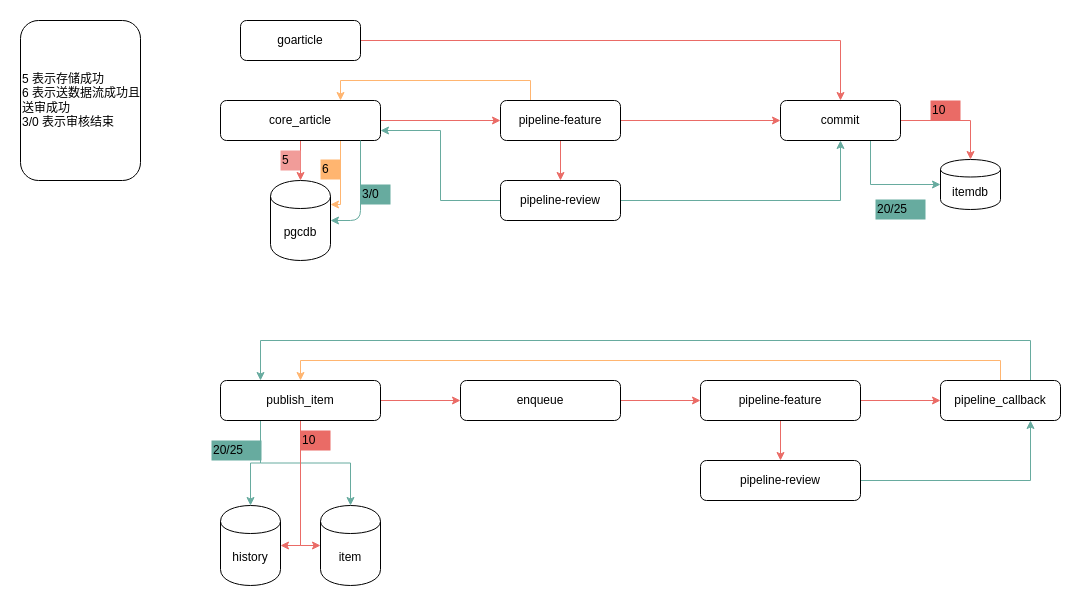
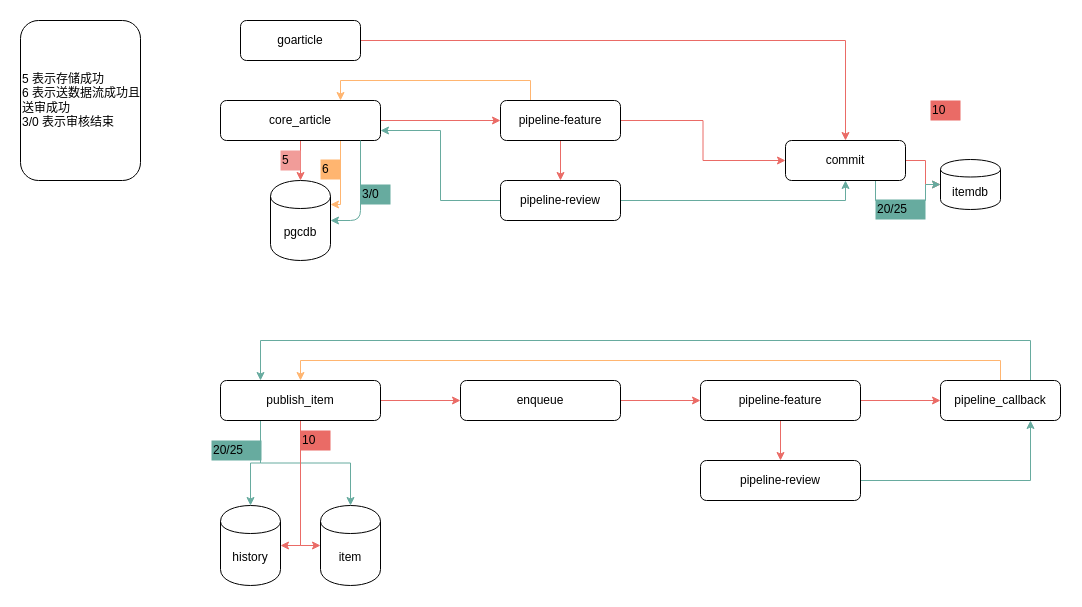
(841, 121) -> (846, 161)
